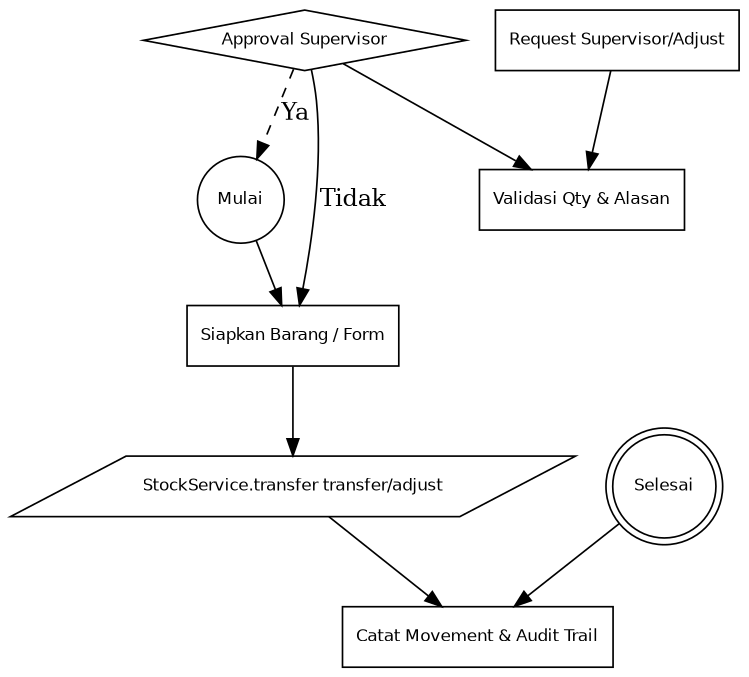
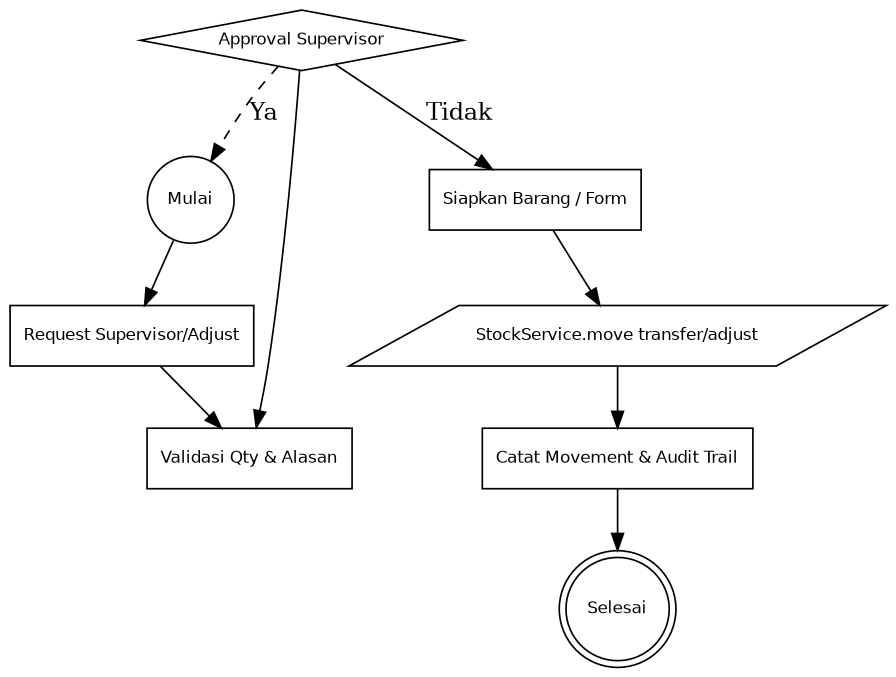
(266, 265) -> (163, 265)
(293, 486) -> (618, 336)
(573, 560) -> (618, 511)
